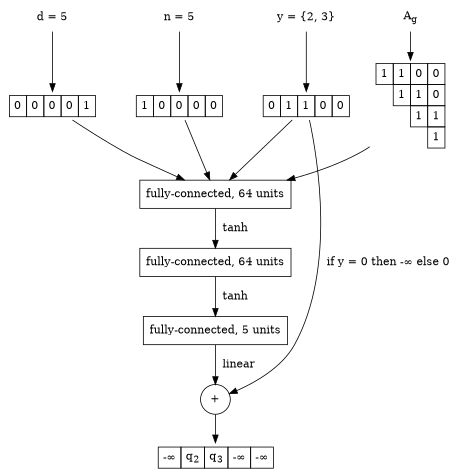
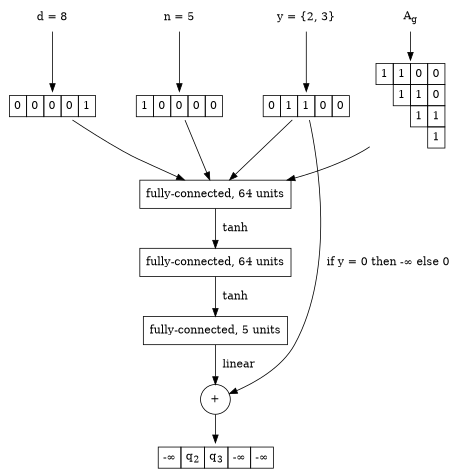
(52, 17) -> (52, 17)
